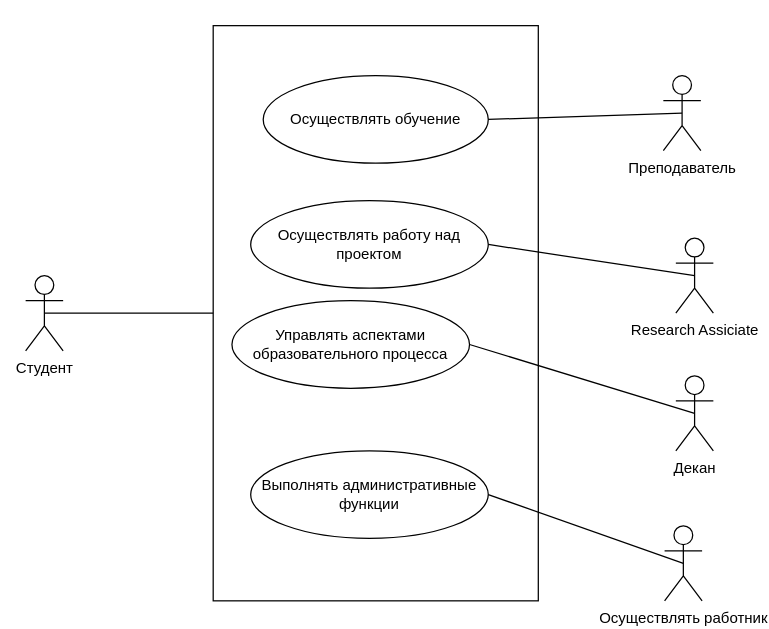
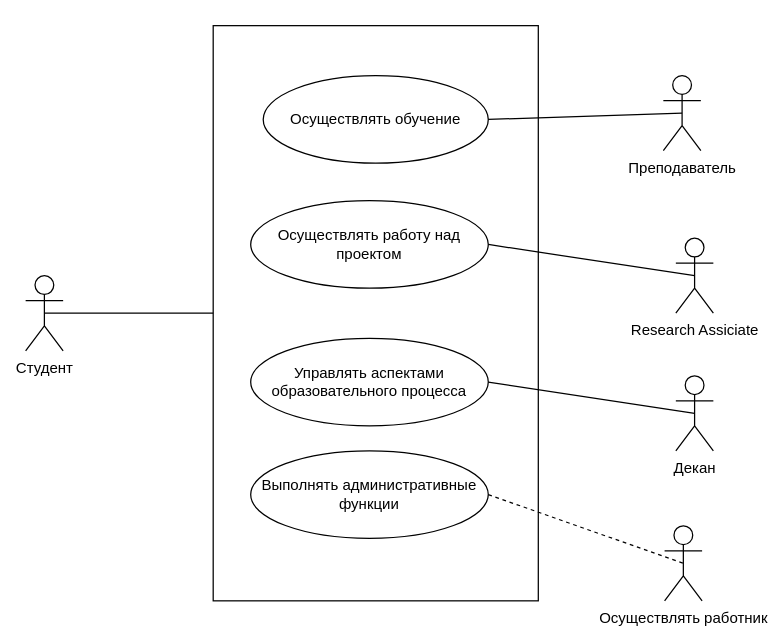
(351, 344) -> (369, 382)
(585, 528) -> (585, 528)
